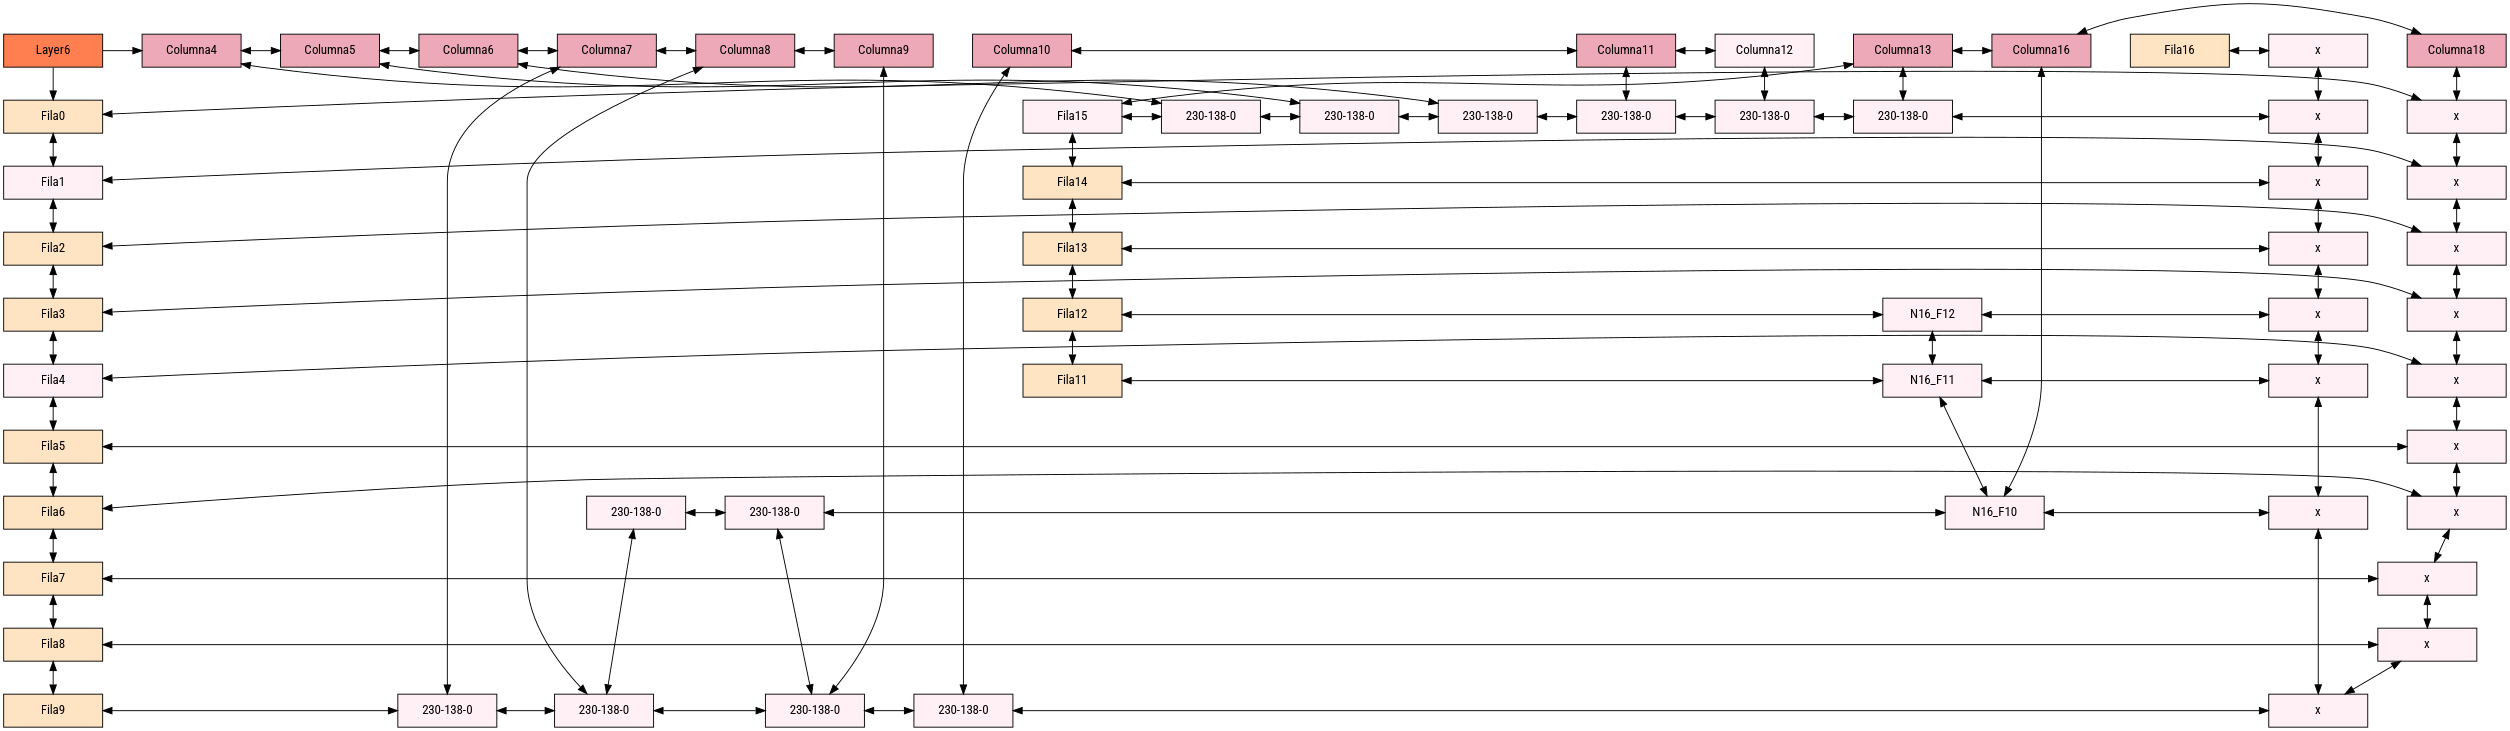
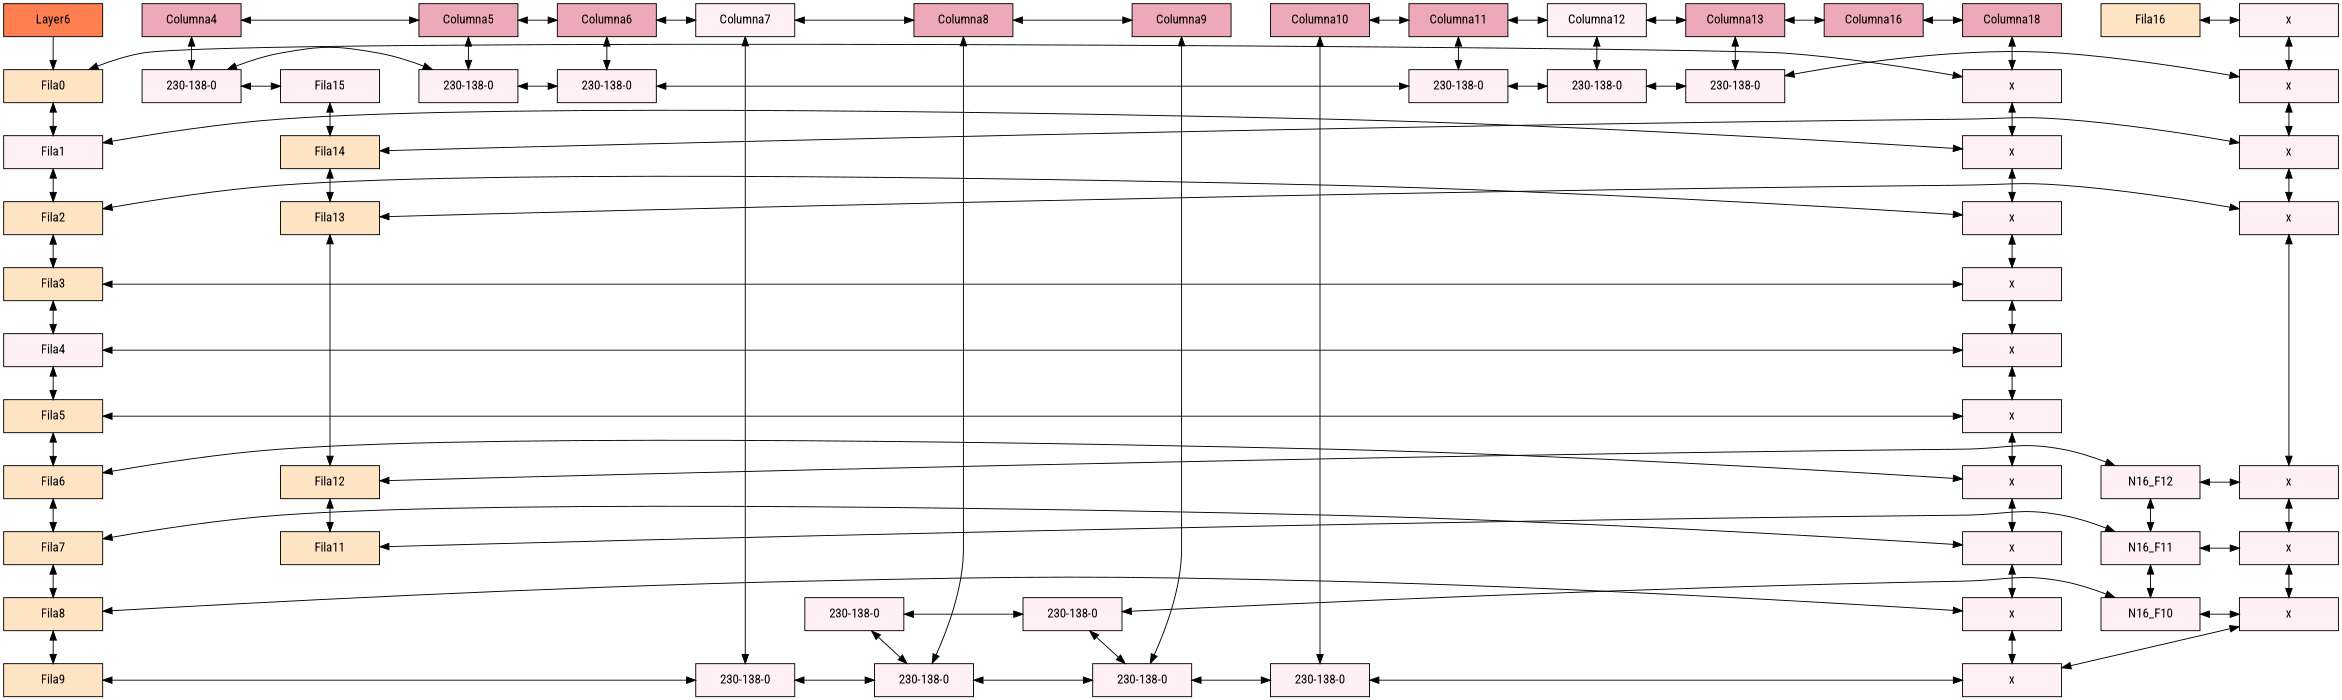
(118, 51) -> none
(607, 51) -> (745, 20)
(1488, 84) -> (1666, 20)
(2041, 285) -> none
